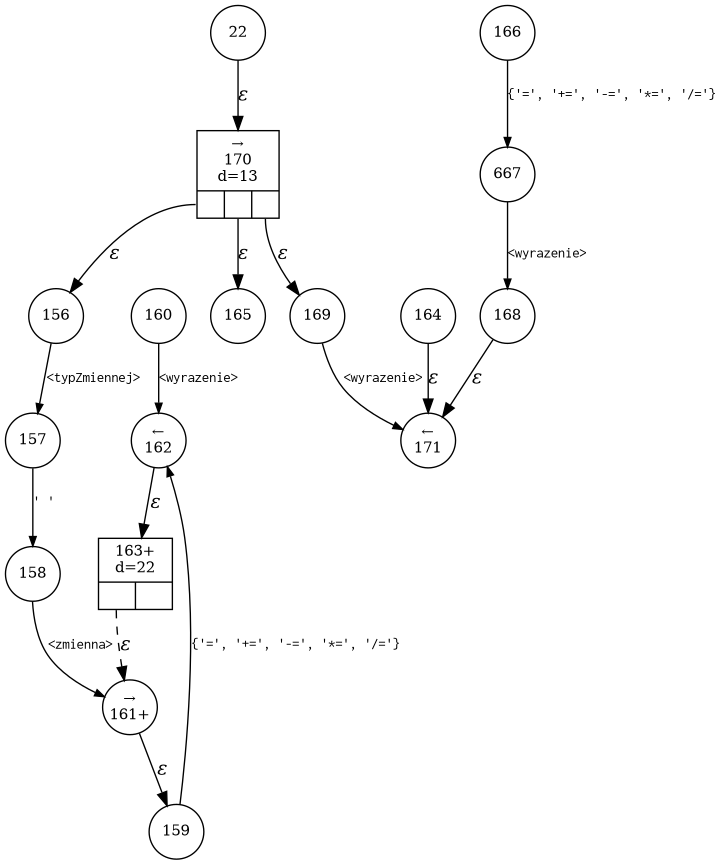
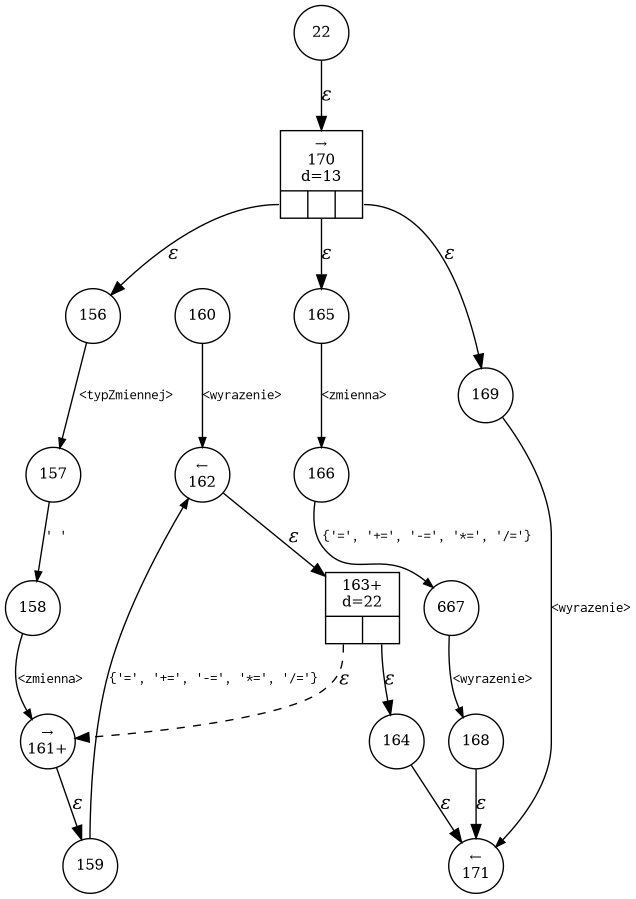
none -> (321, 390)
none -> (383, 673)
